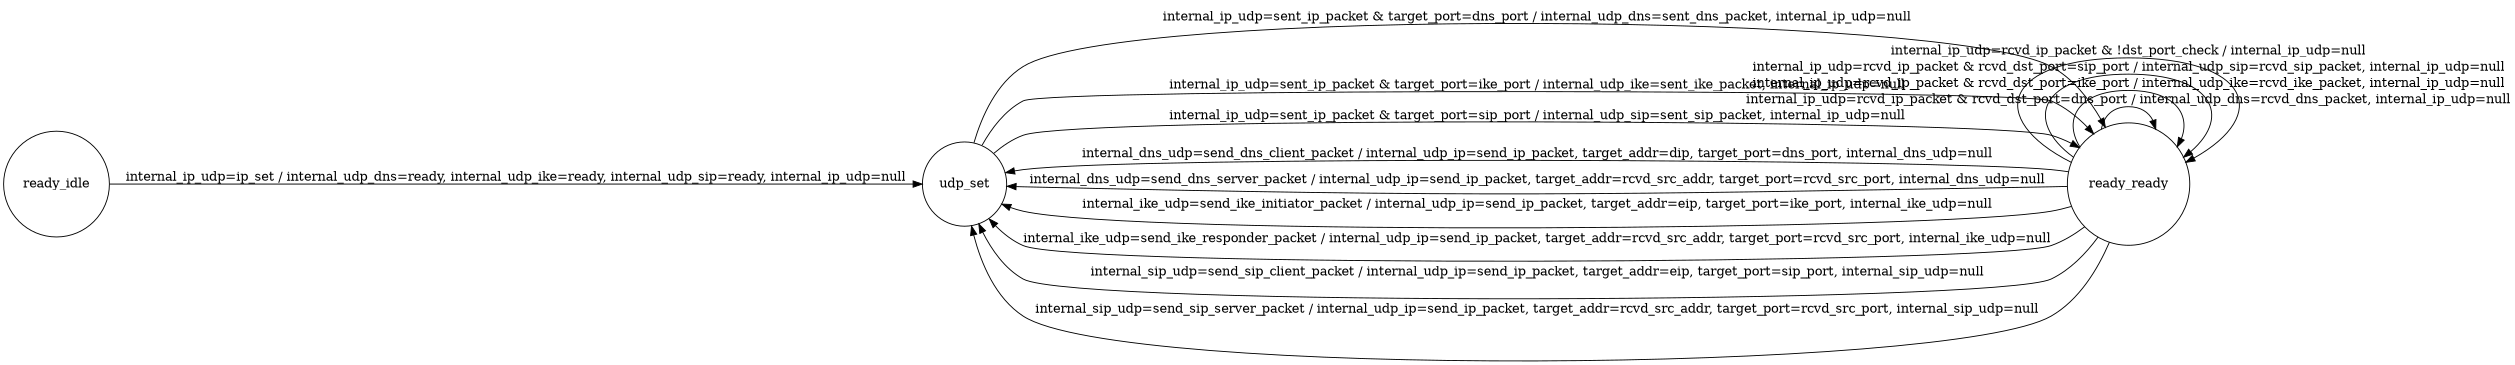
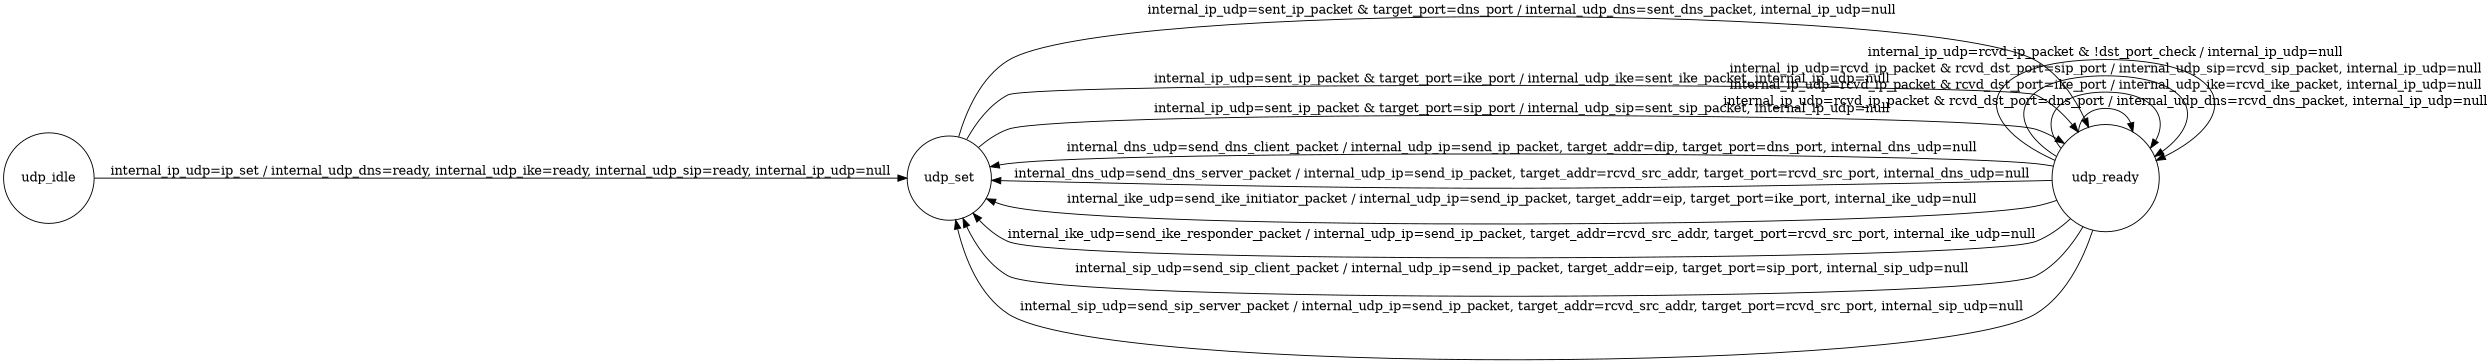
(57, 184) -> (49, 178)
(2129, 184) -> (2106, 178)
